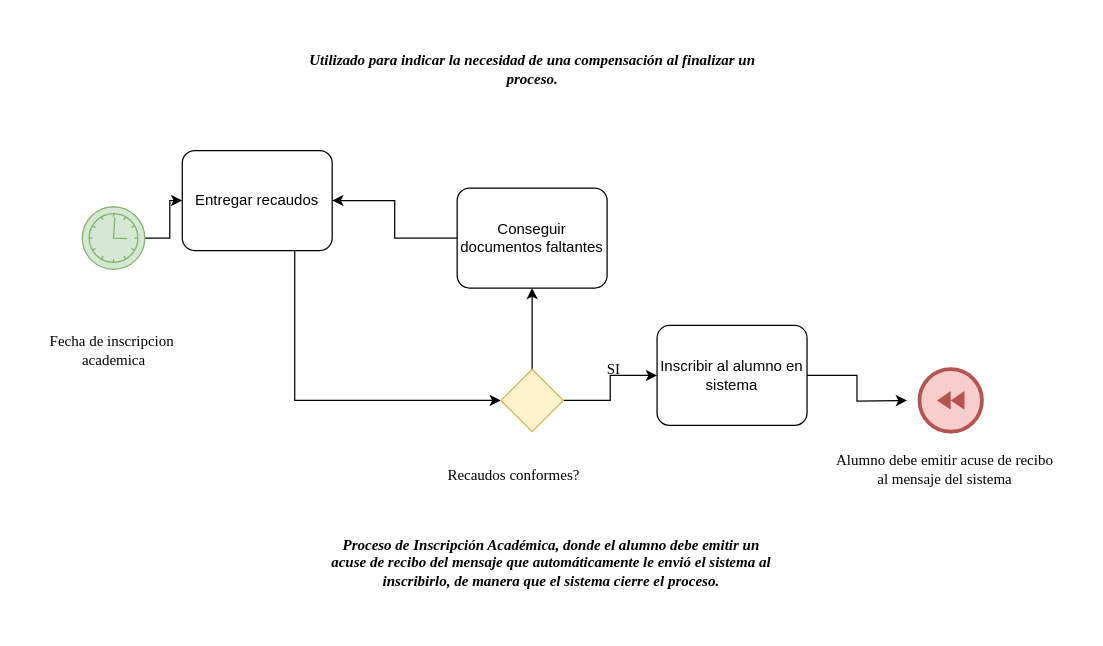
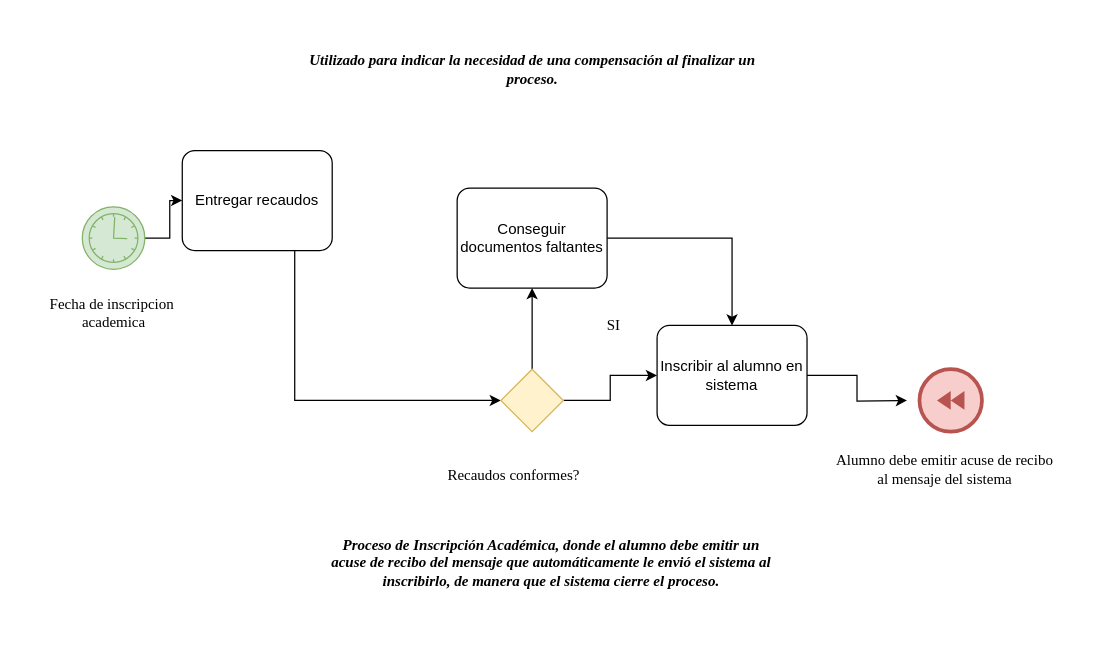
(394, 224) -> (709, 238)
(113, 351) -> (113, 313)
(613, 369) -> (613, 326)
